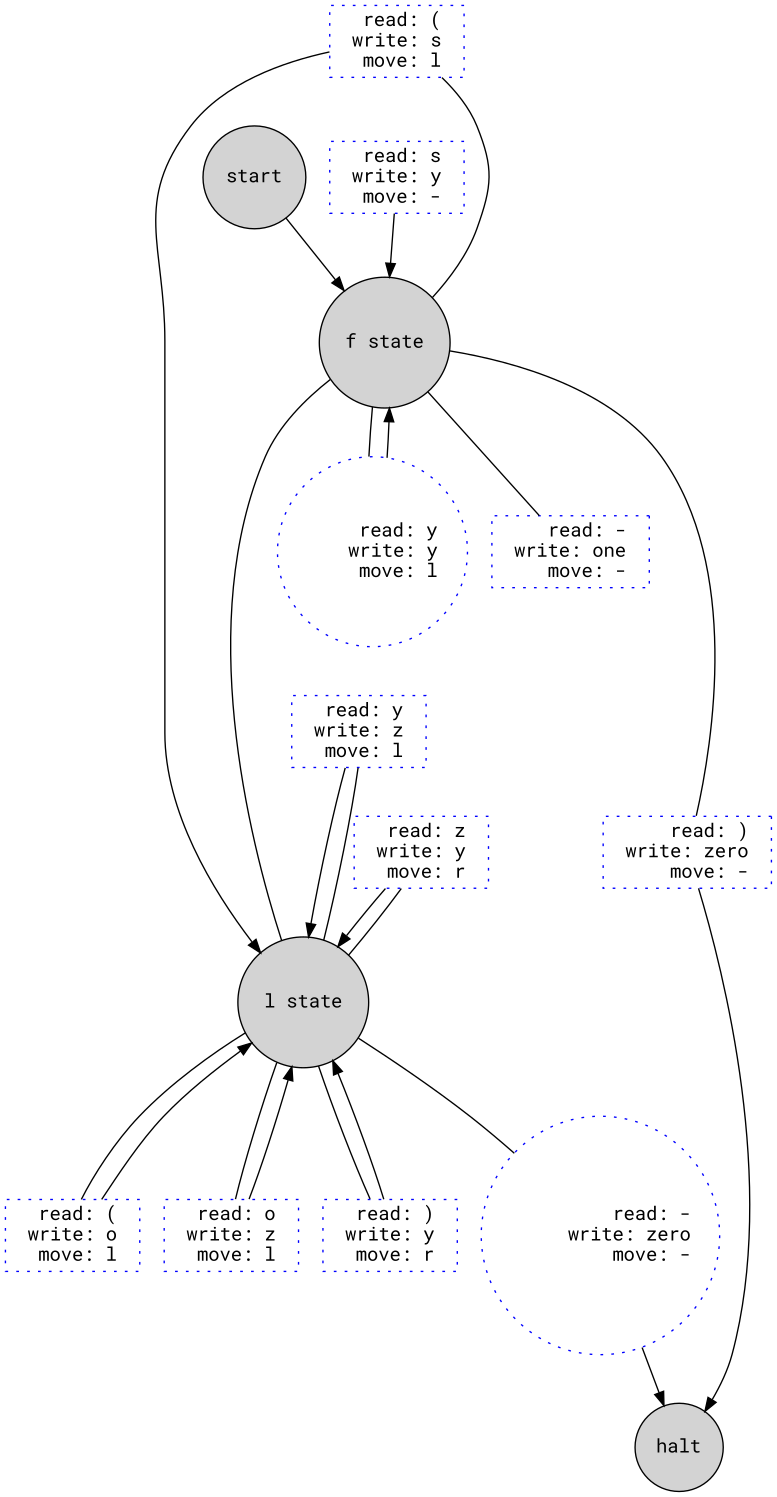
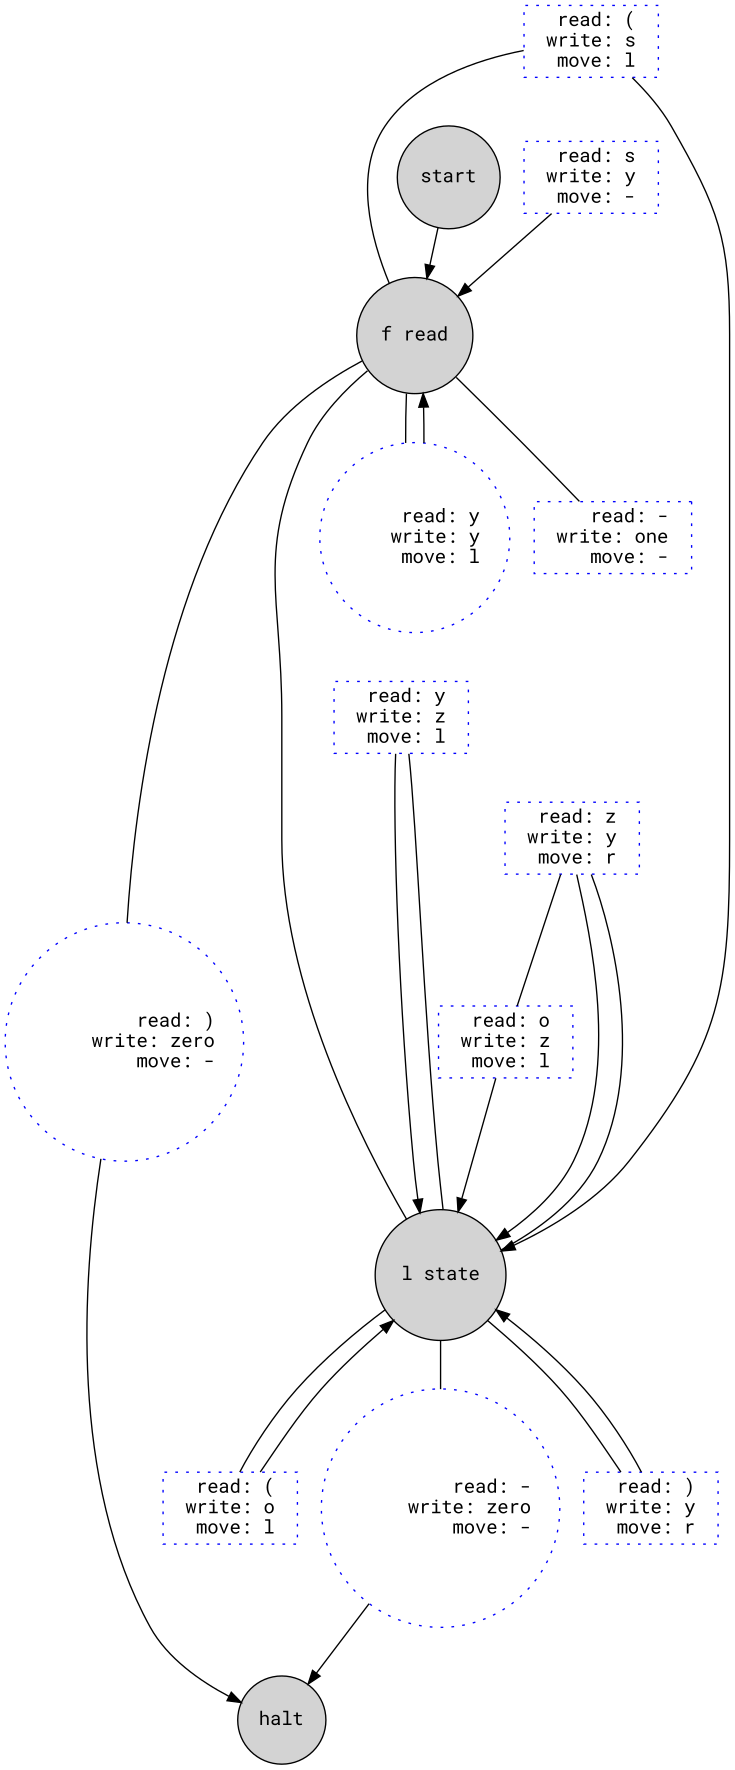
(385, 343) -> (415, 336)
(687, 852) -> (124, 1042)
(255, 1130) -> (539, 940)
